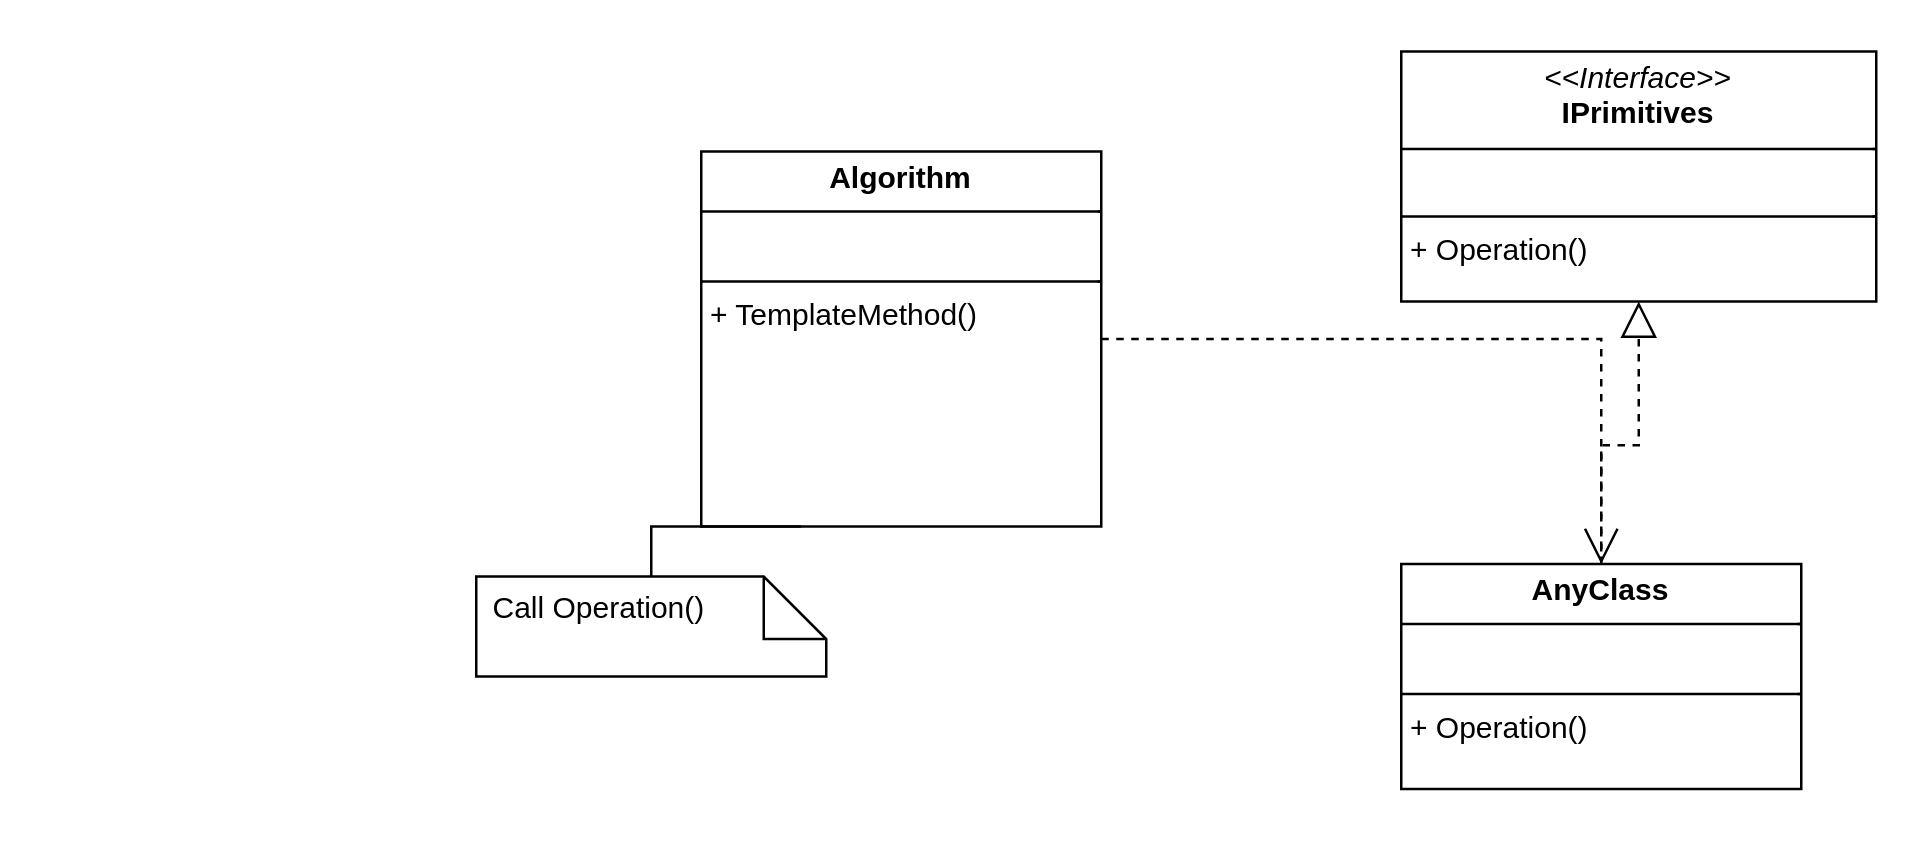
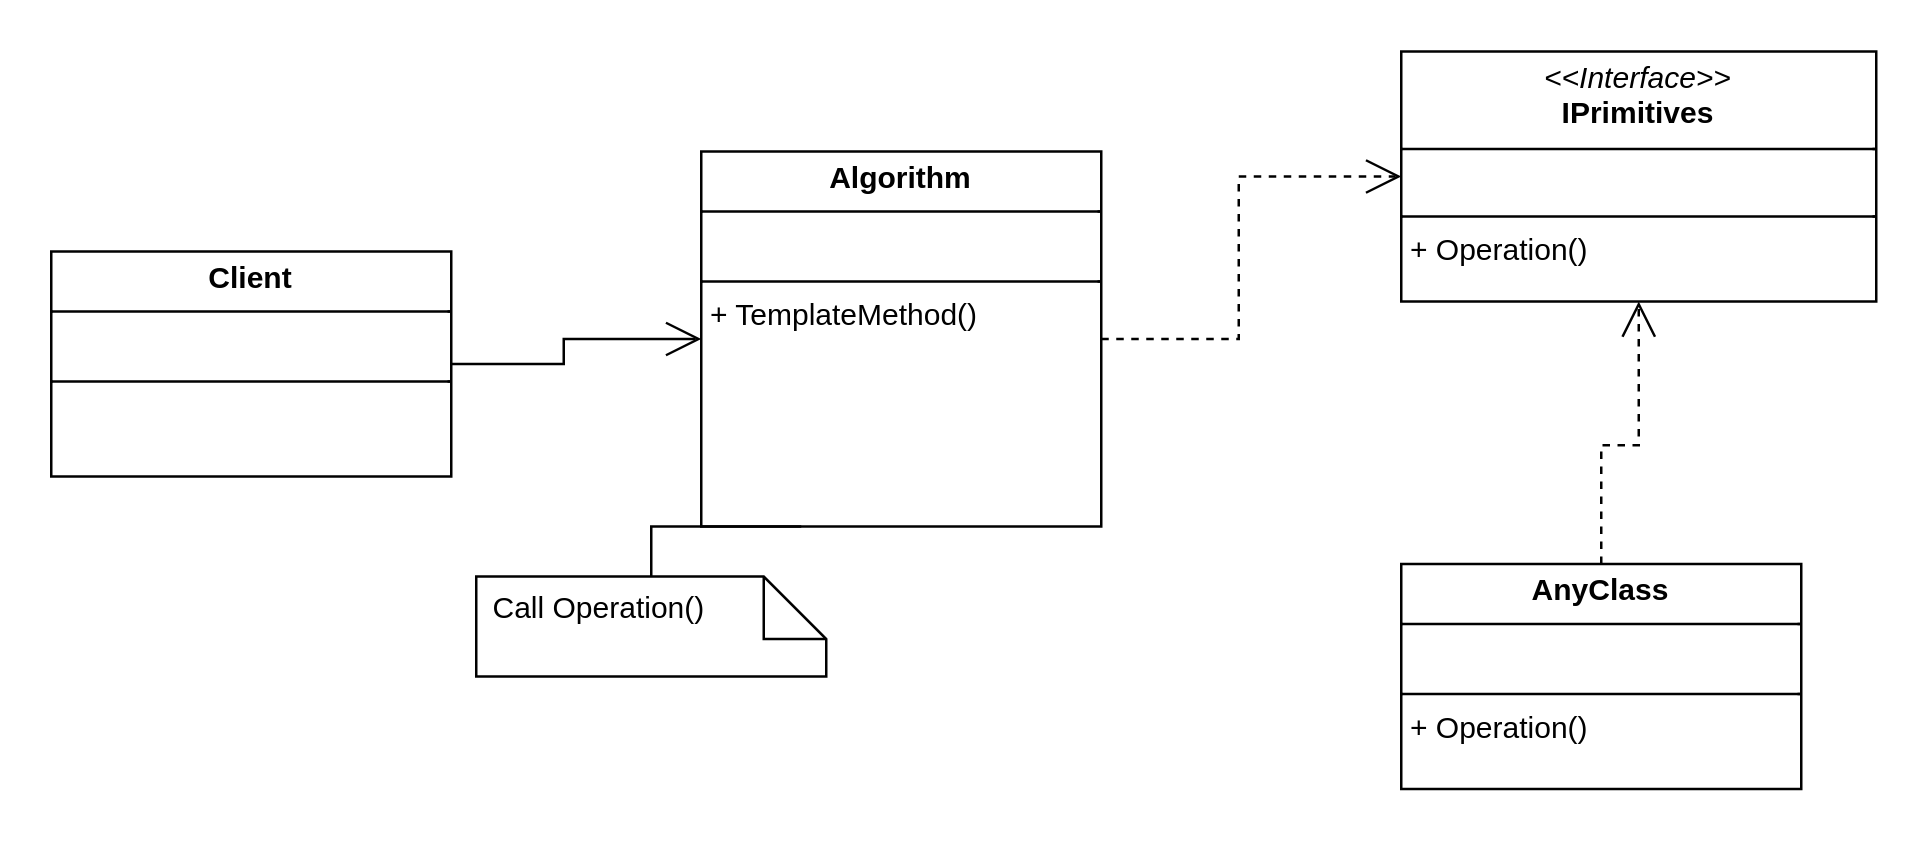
(1639, 338) -> (1639, 323)
(1469, 339) -> (1239, 182)
none -> (564, 342)
none -> (251, 364)
